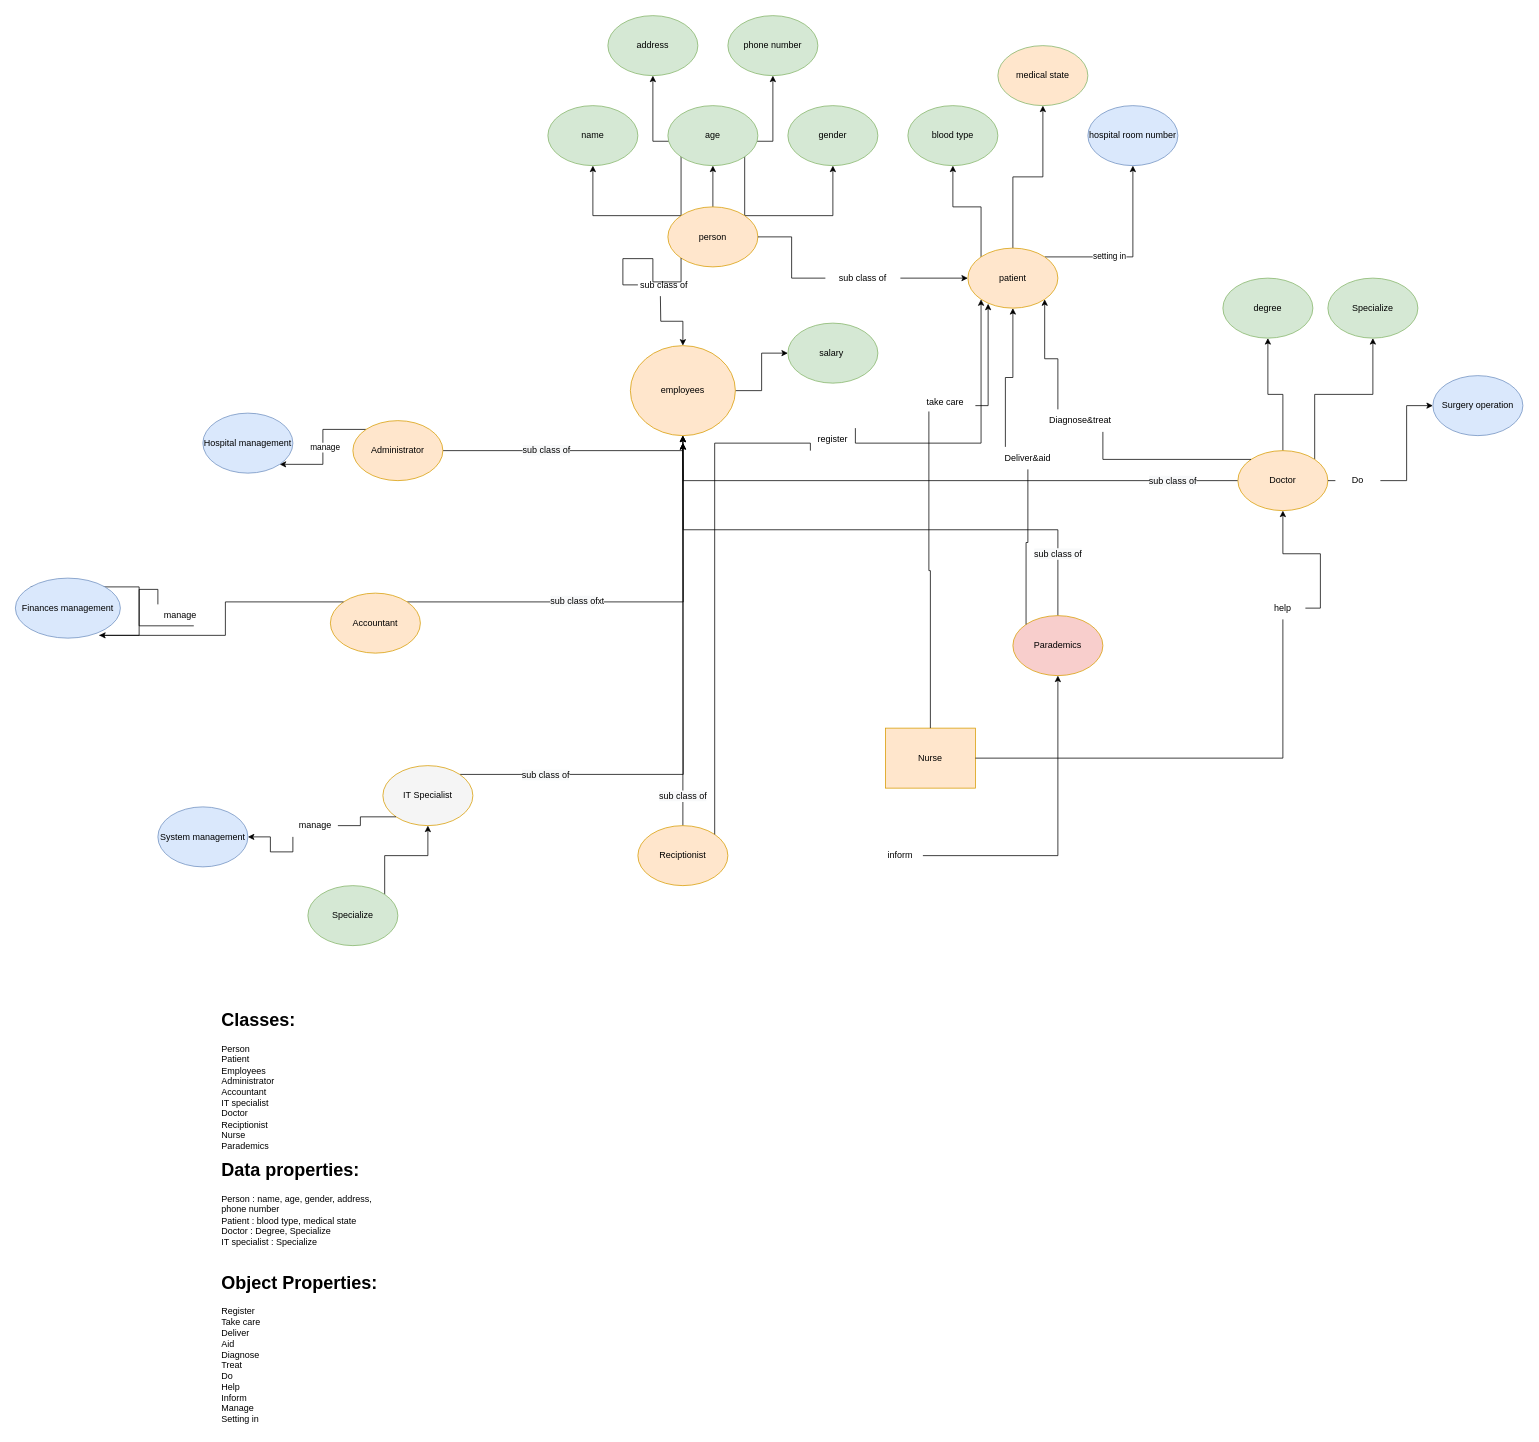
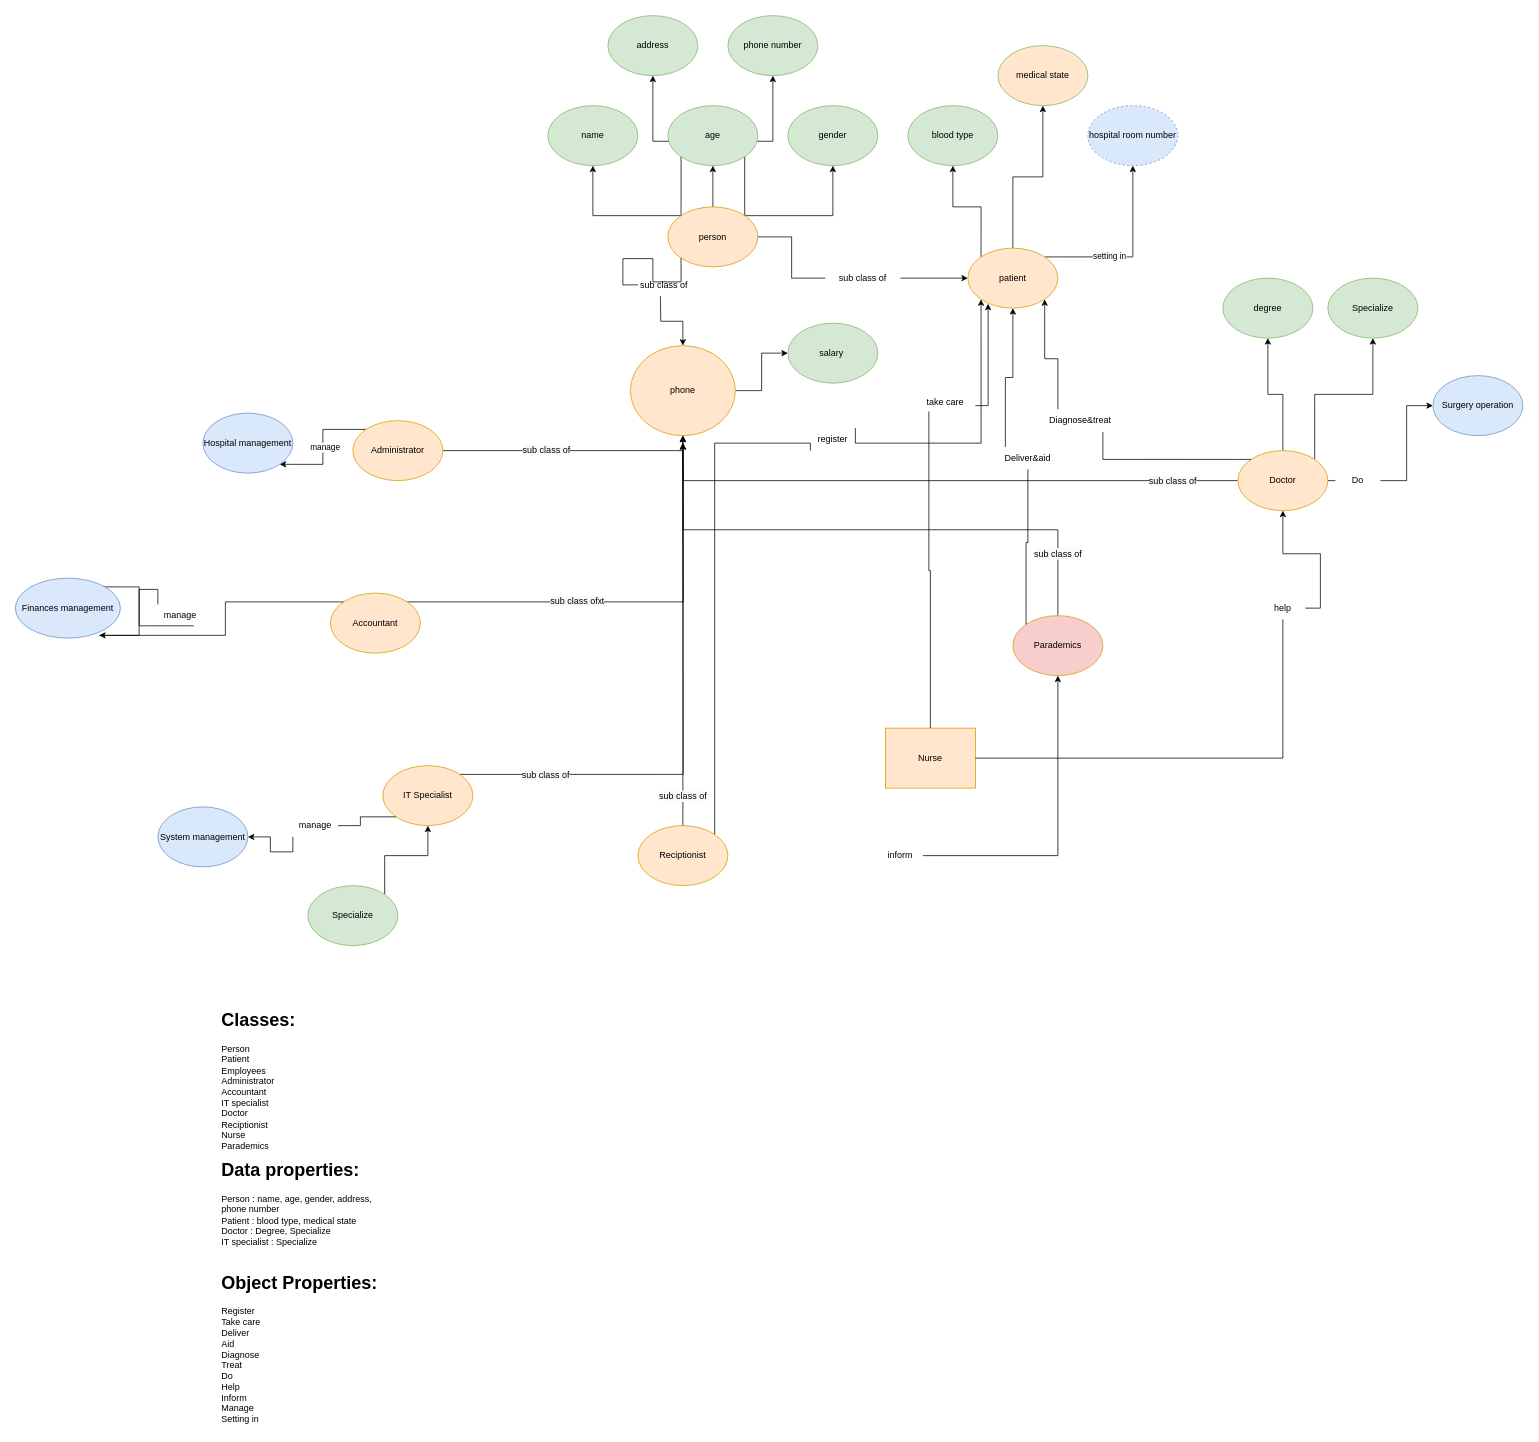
(1133, 135) -> (1133, 135)
(683, 390) -> (683, 390)
(428, 795) -> (428, 795)
